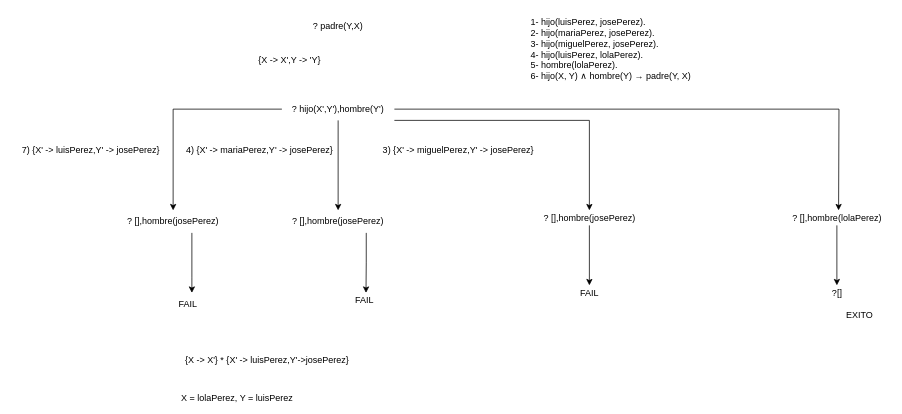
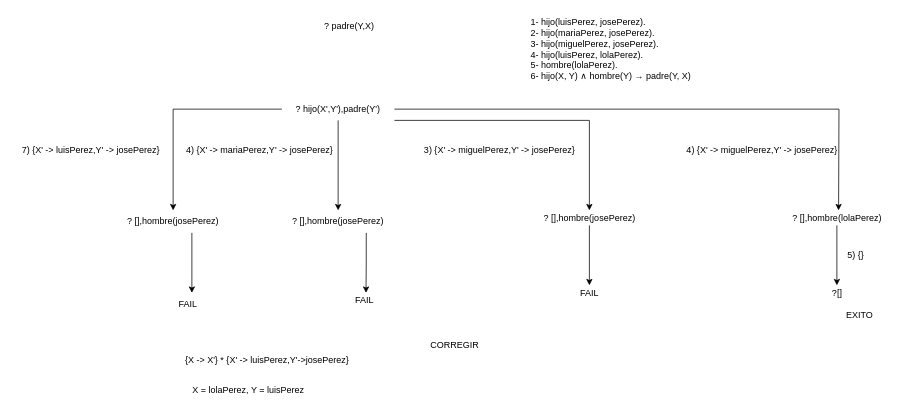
(338, 27) -> (349, 27)
(289, 60) -> none
(338, 109) -> (338, 109)
(458, 150) -> (499, 150)
none -> (762, 150)
none -> (855, 255)
none -> (454, 345)
(237, 398) -> (248, 390)
